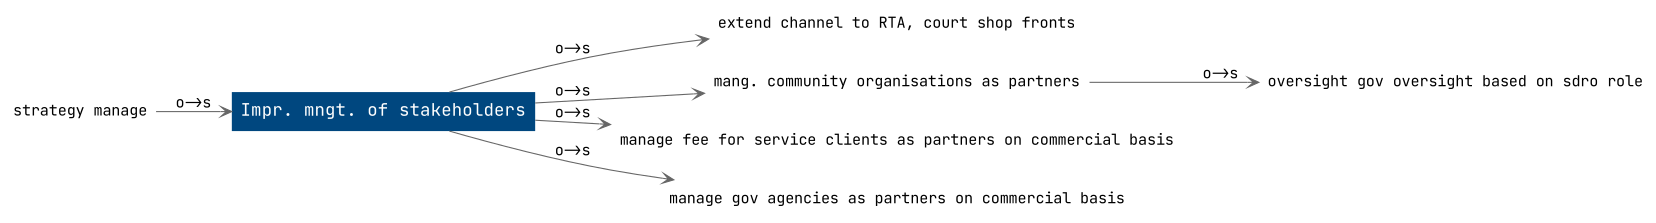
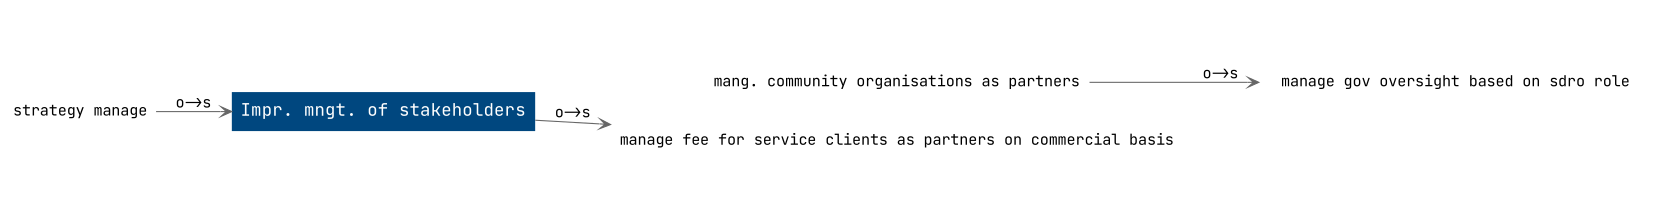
(897, 24) -> none
(1455, 82) -> (1455, 82)
(614, 98) -> none
(897, 199) -> none
